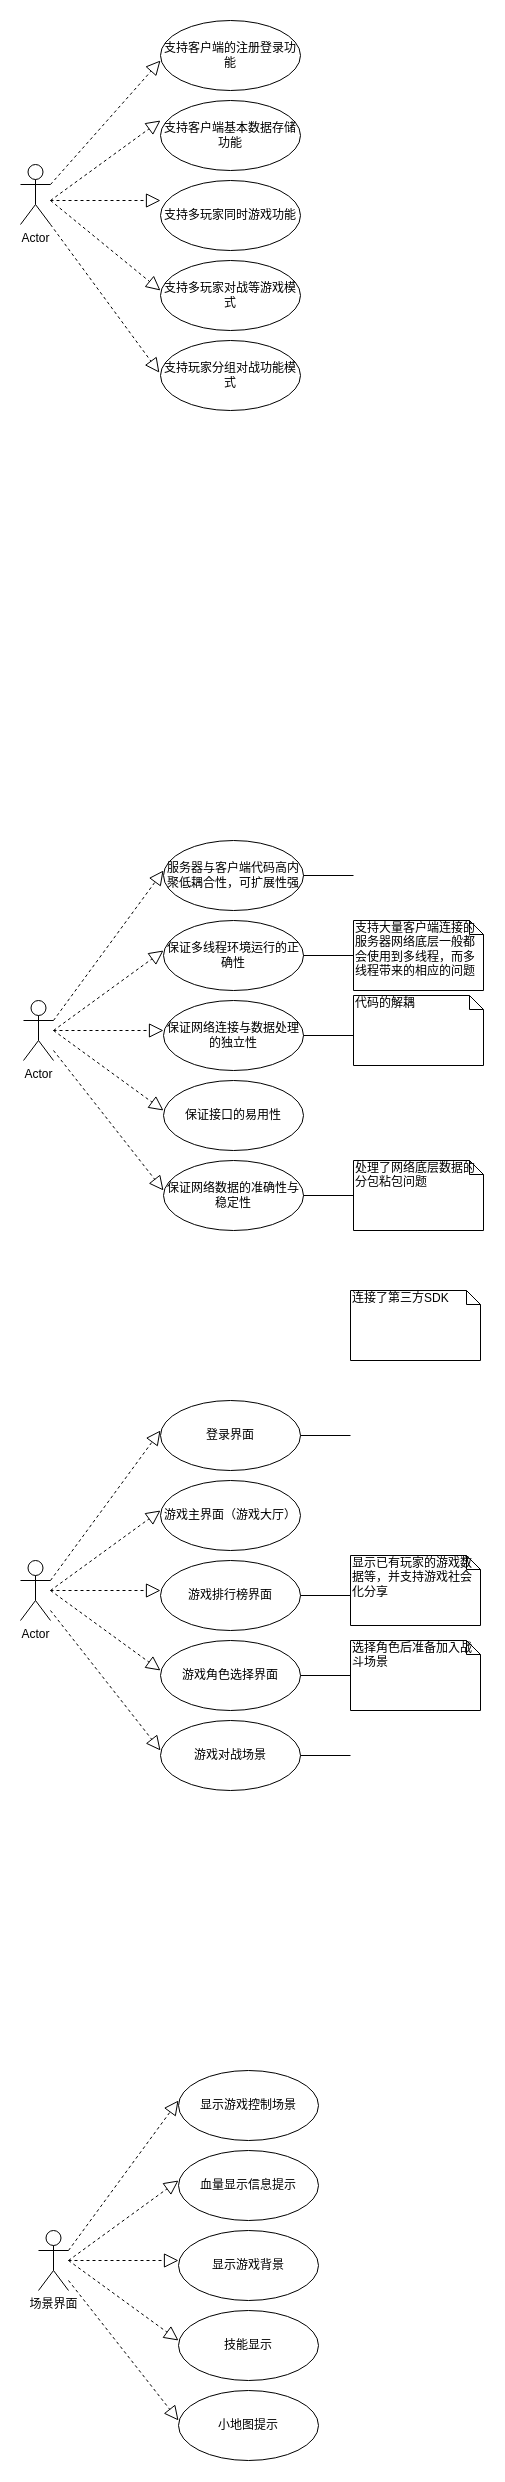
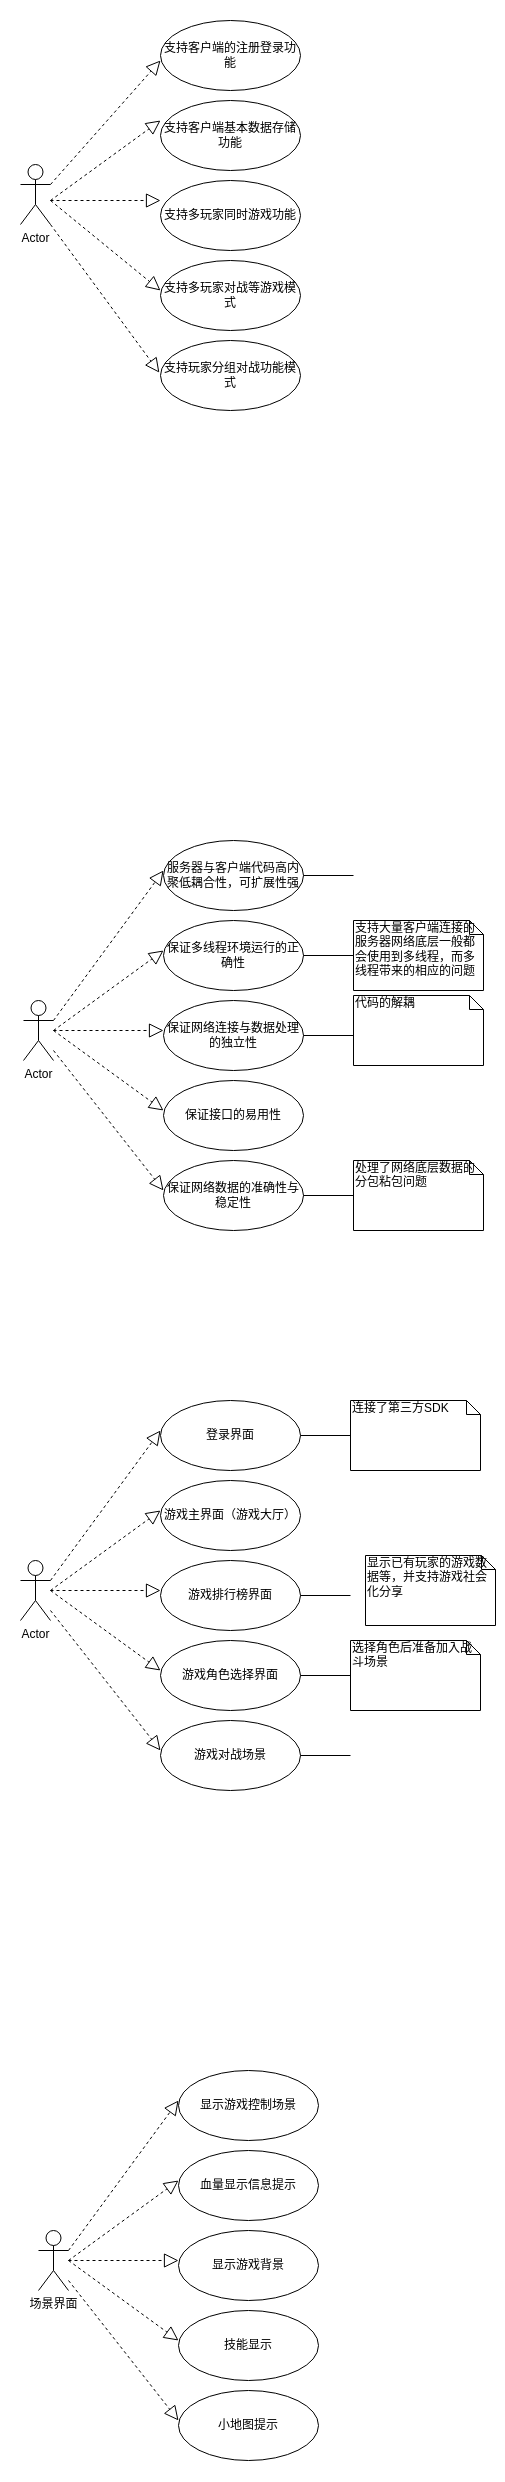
(416, 1326) -> (416, 1436)
(416, 1591) -> (431, 1591)
